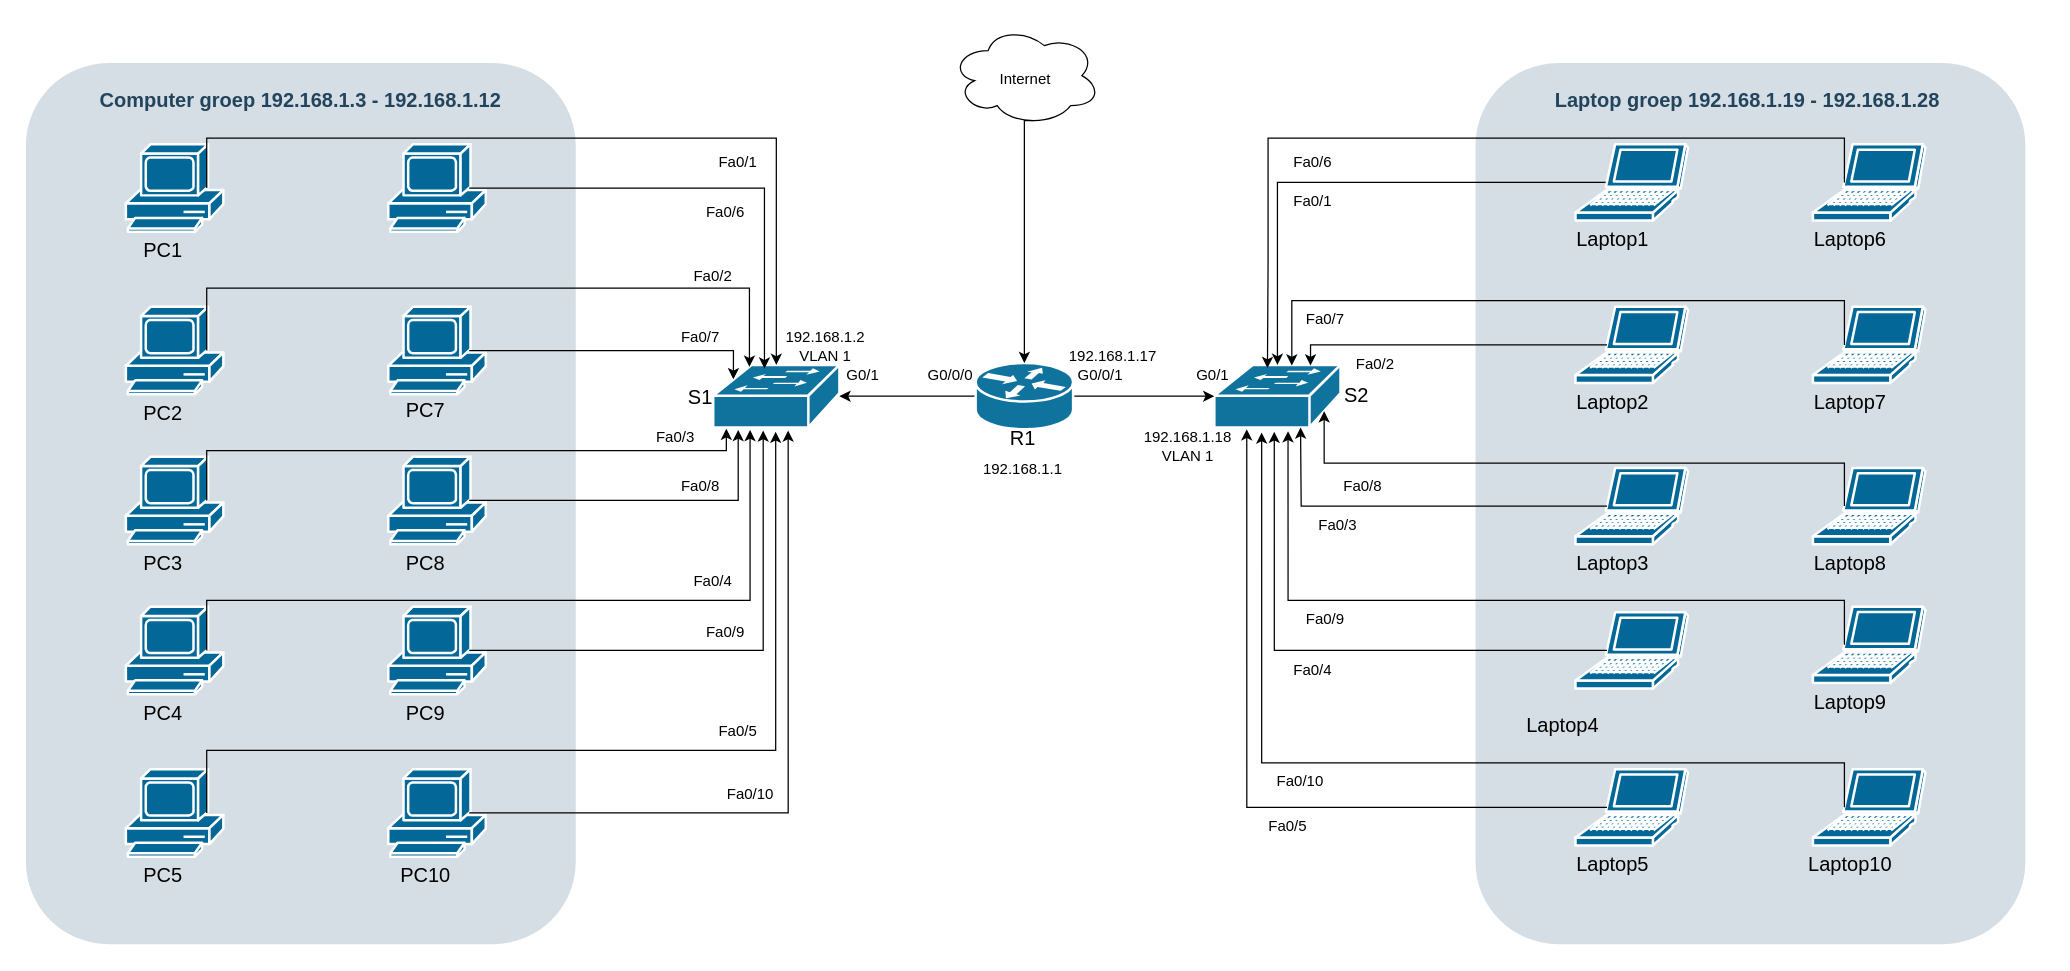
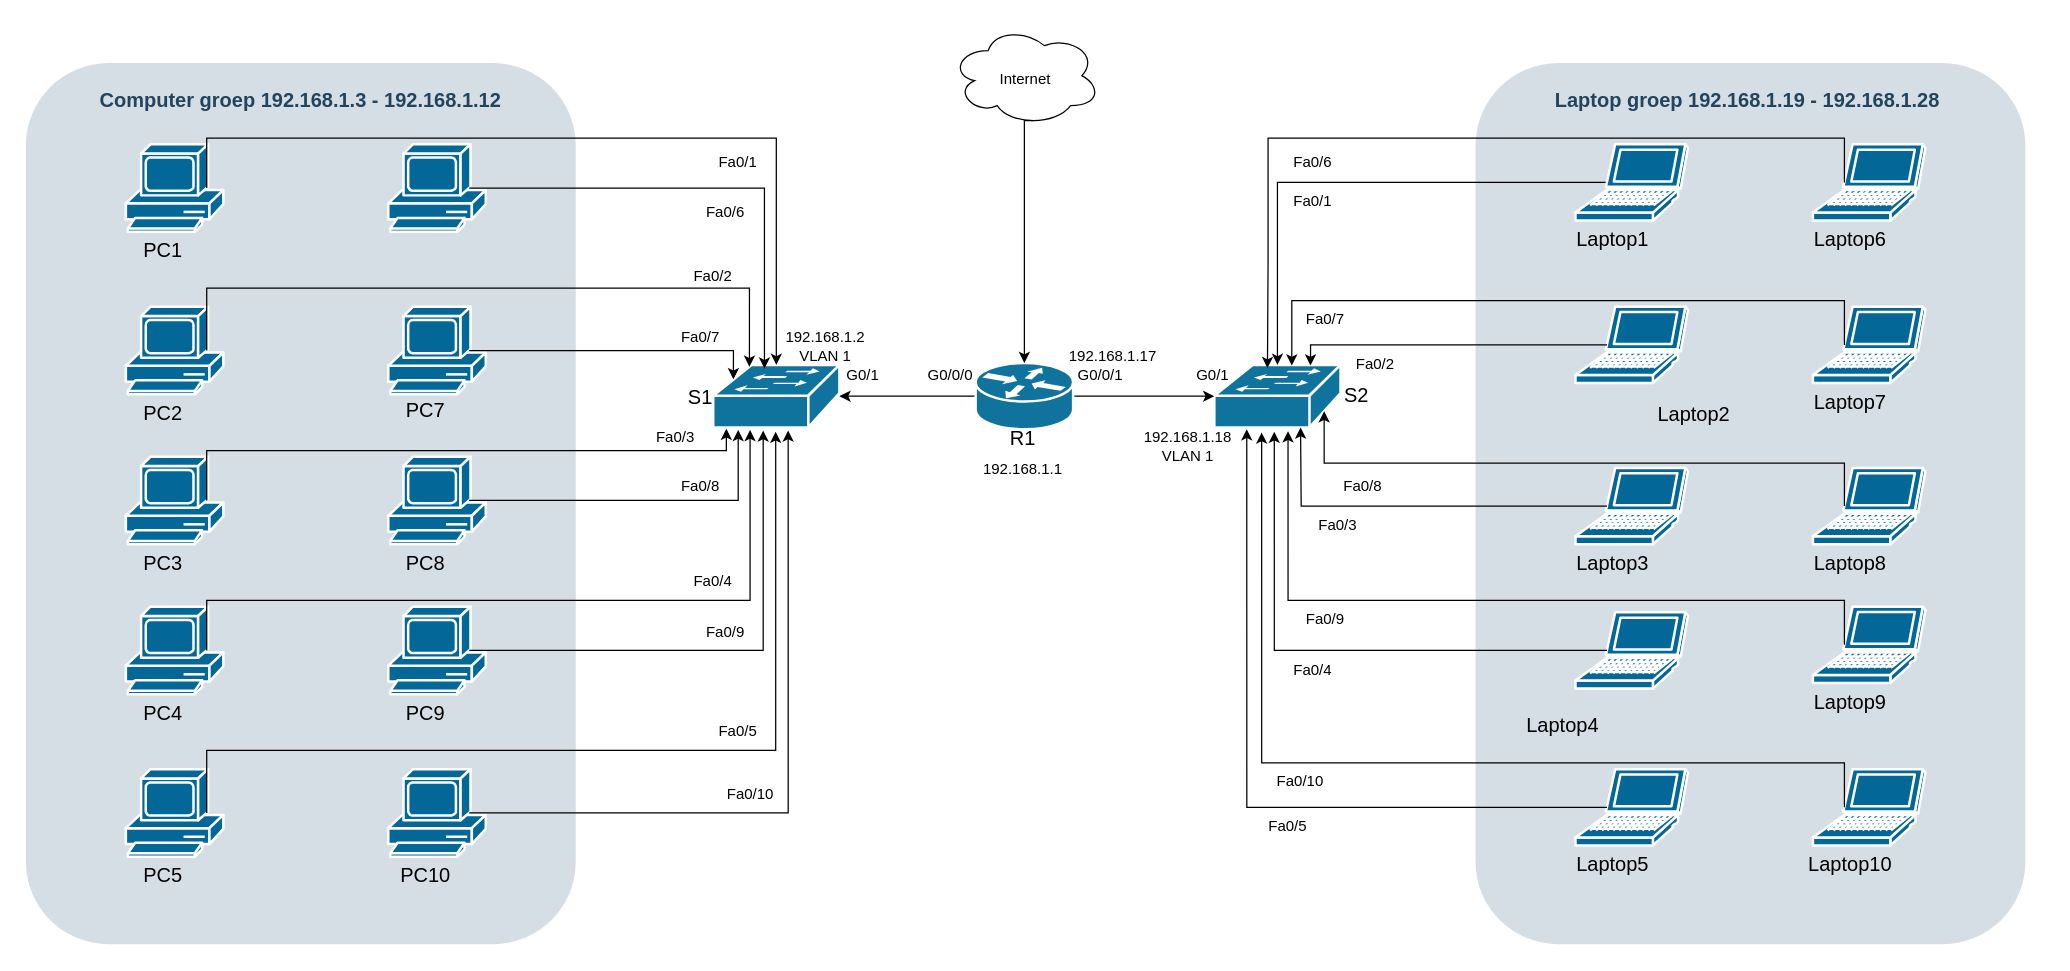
(1613, 402) -> (1694, 414)
